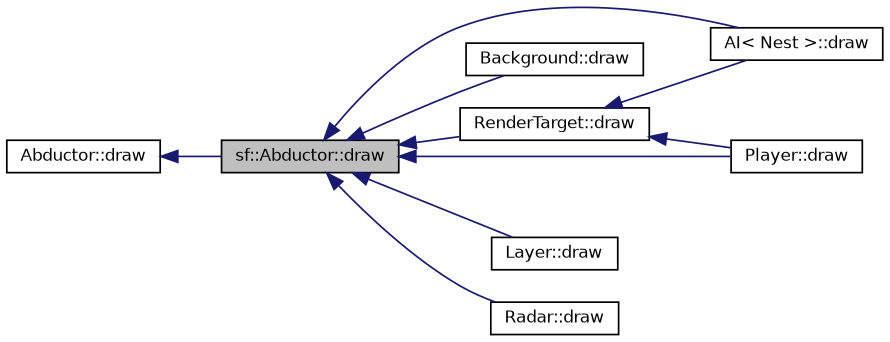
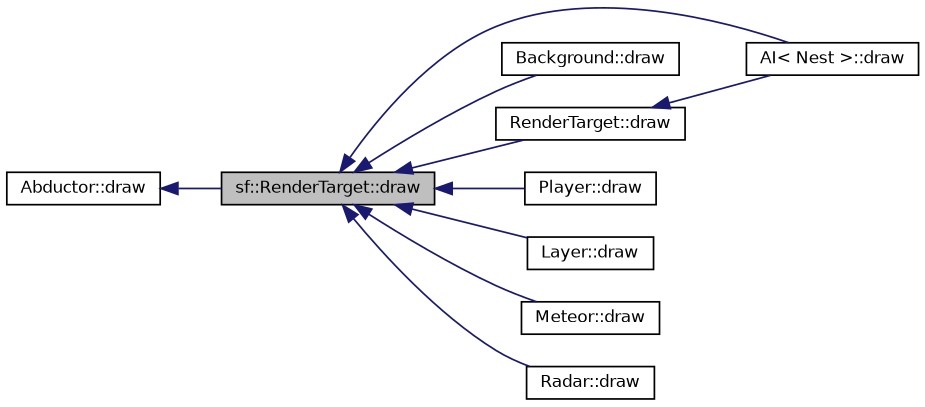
(699, 143) -> none
(310, 156) -> (328, 188)
none -> (590, 318)
